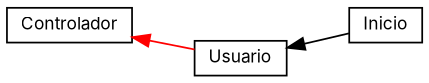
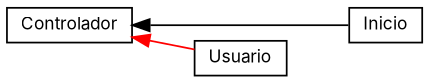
(327, 39) -> (249, 25)
